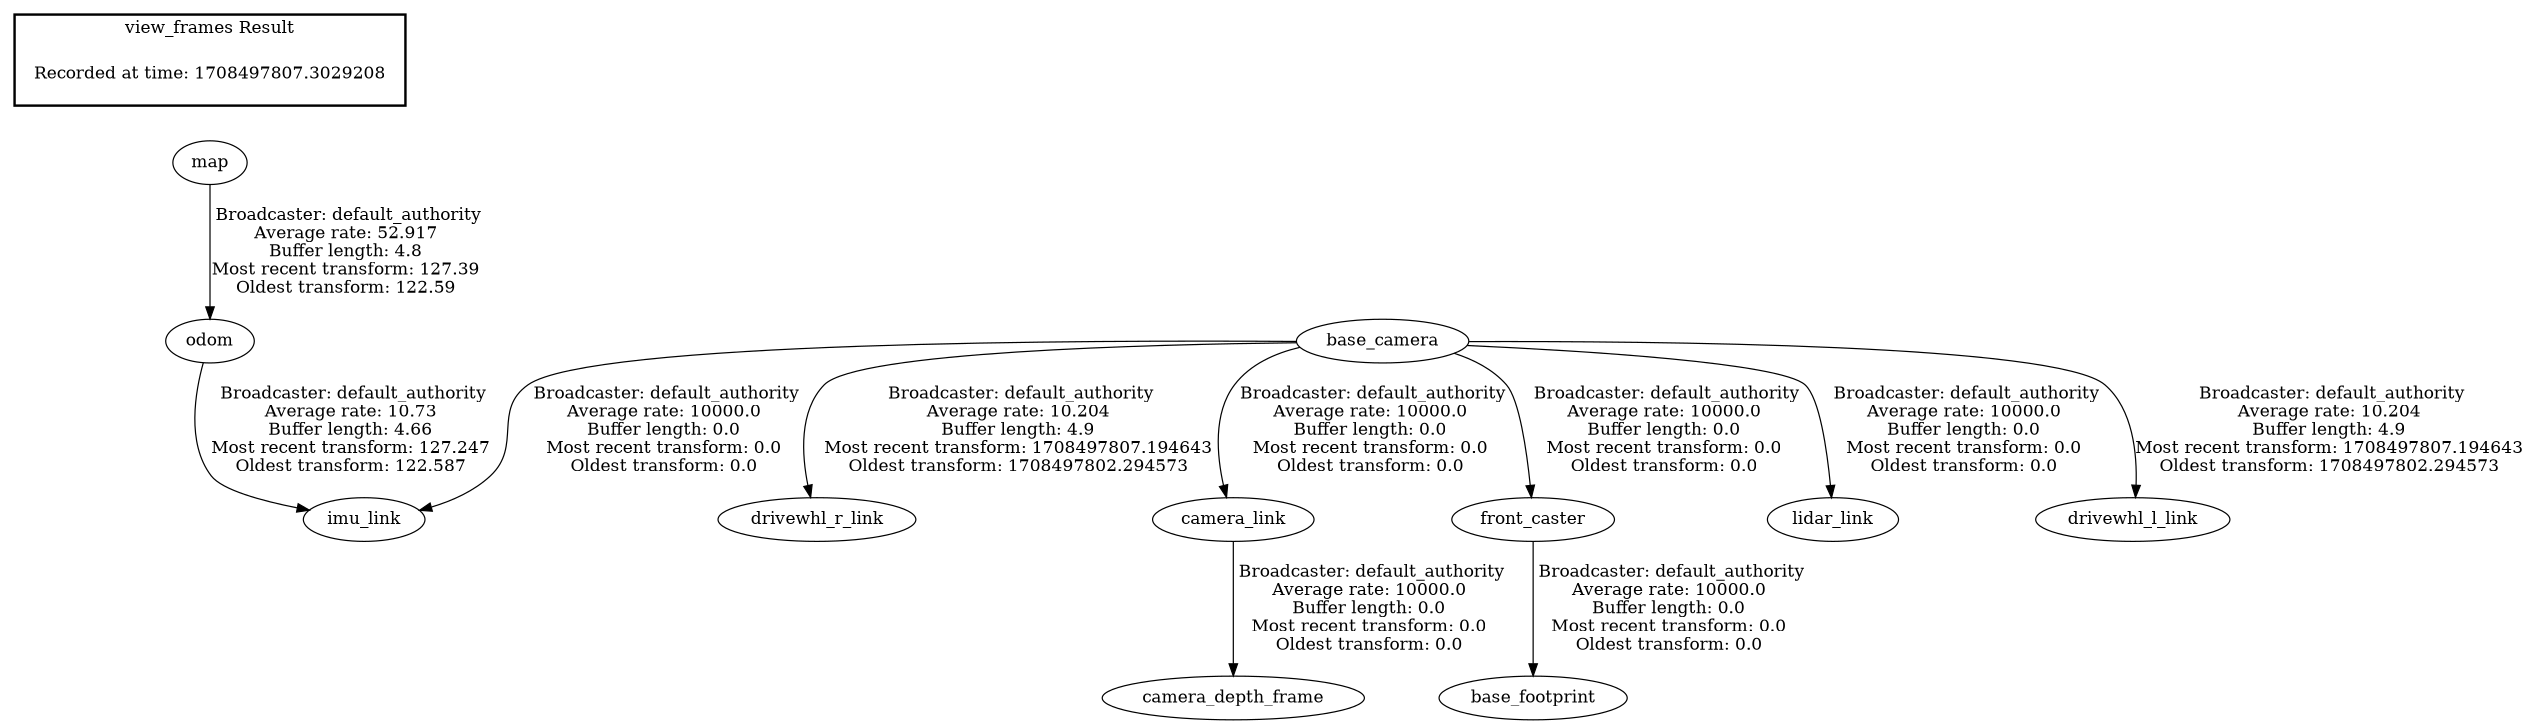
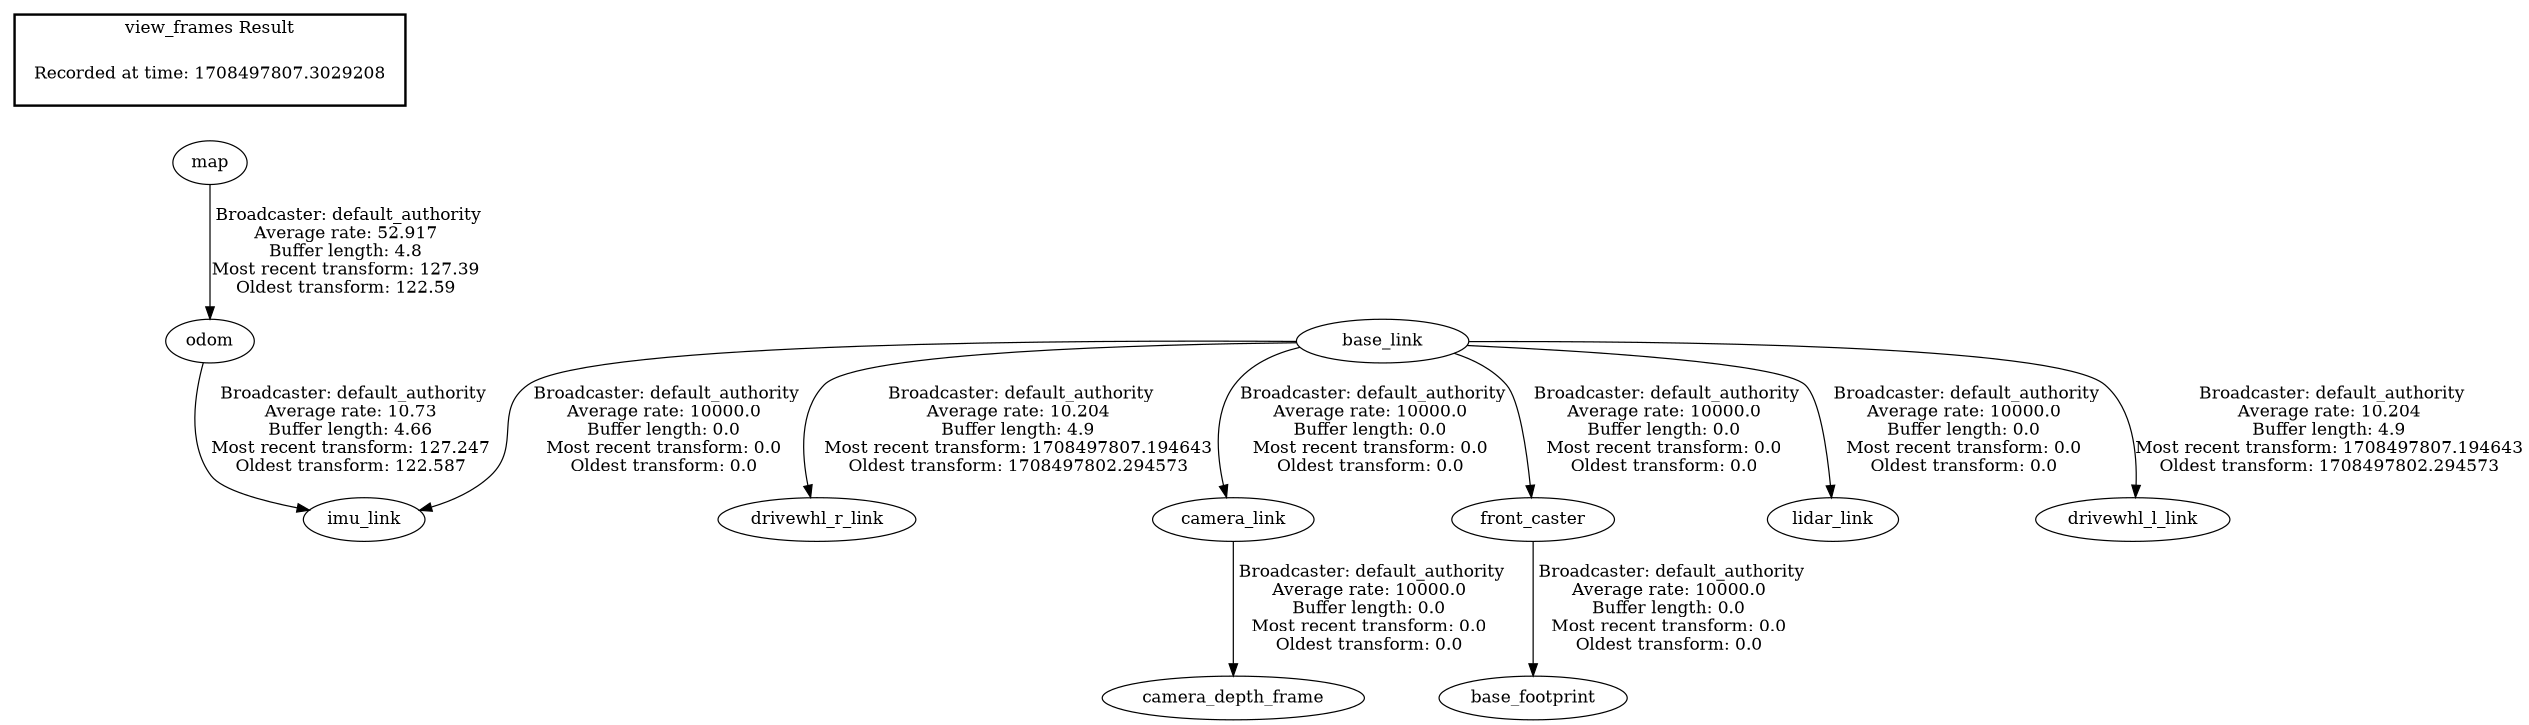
(1383, 341) -> (1383, 341)
